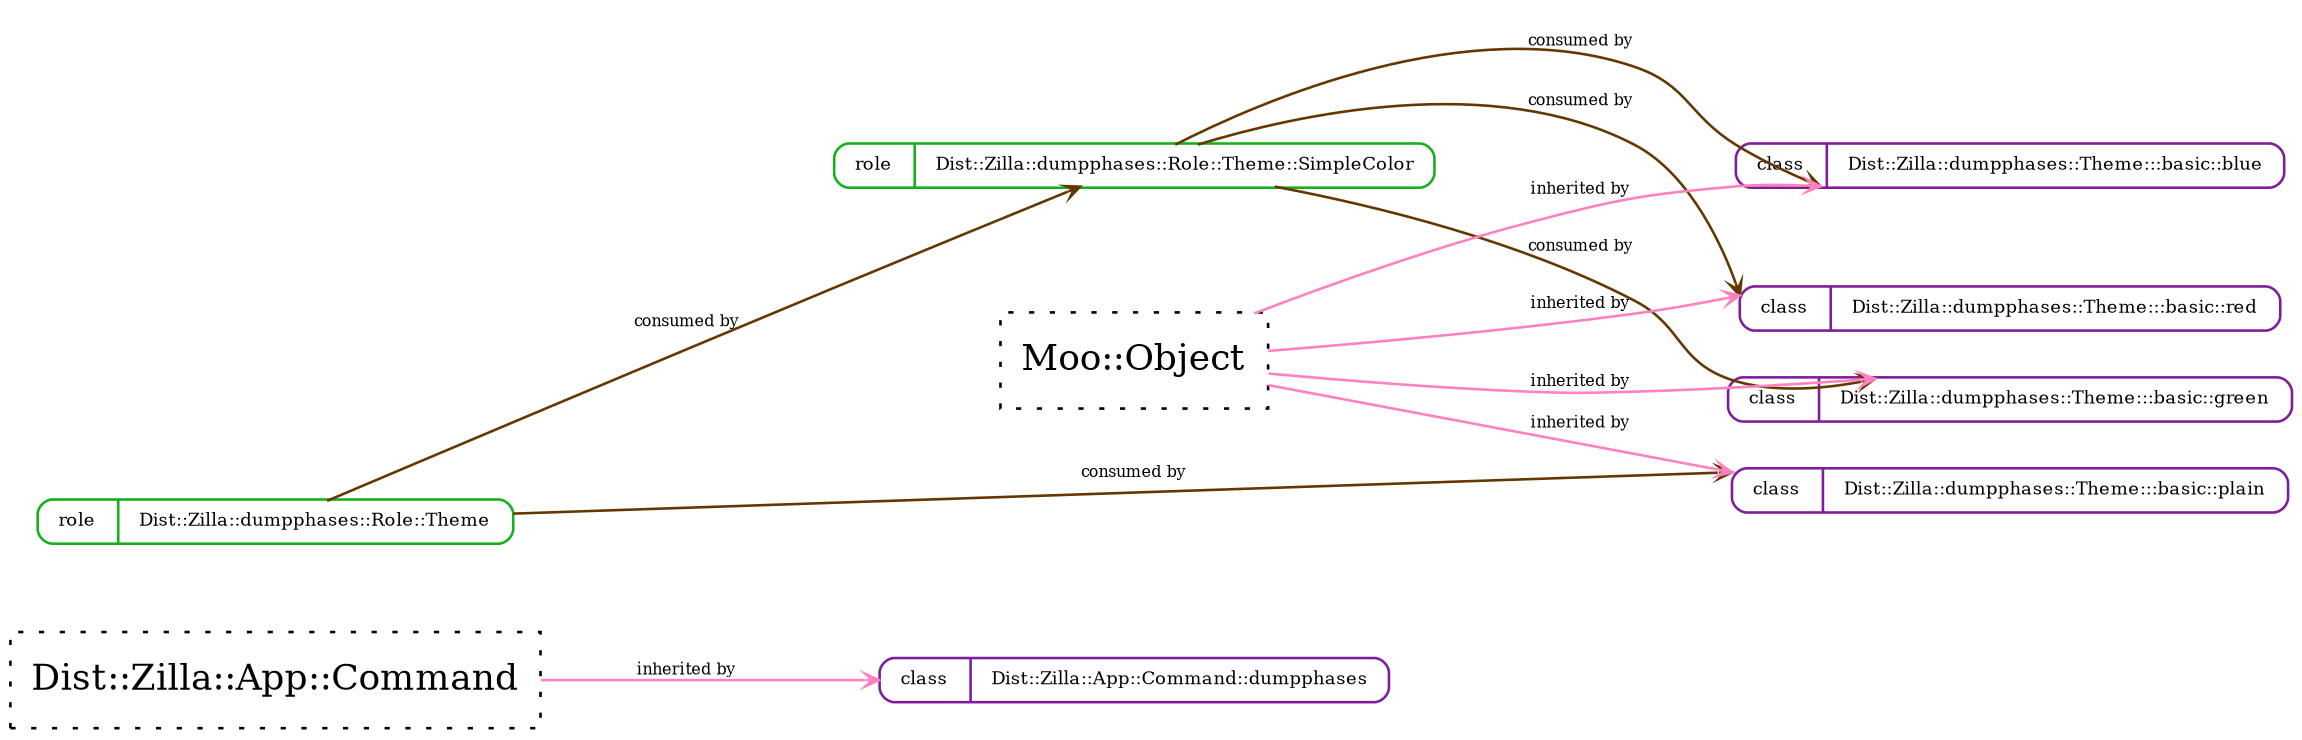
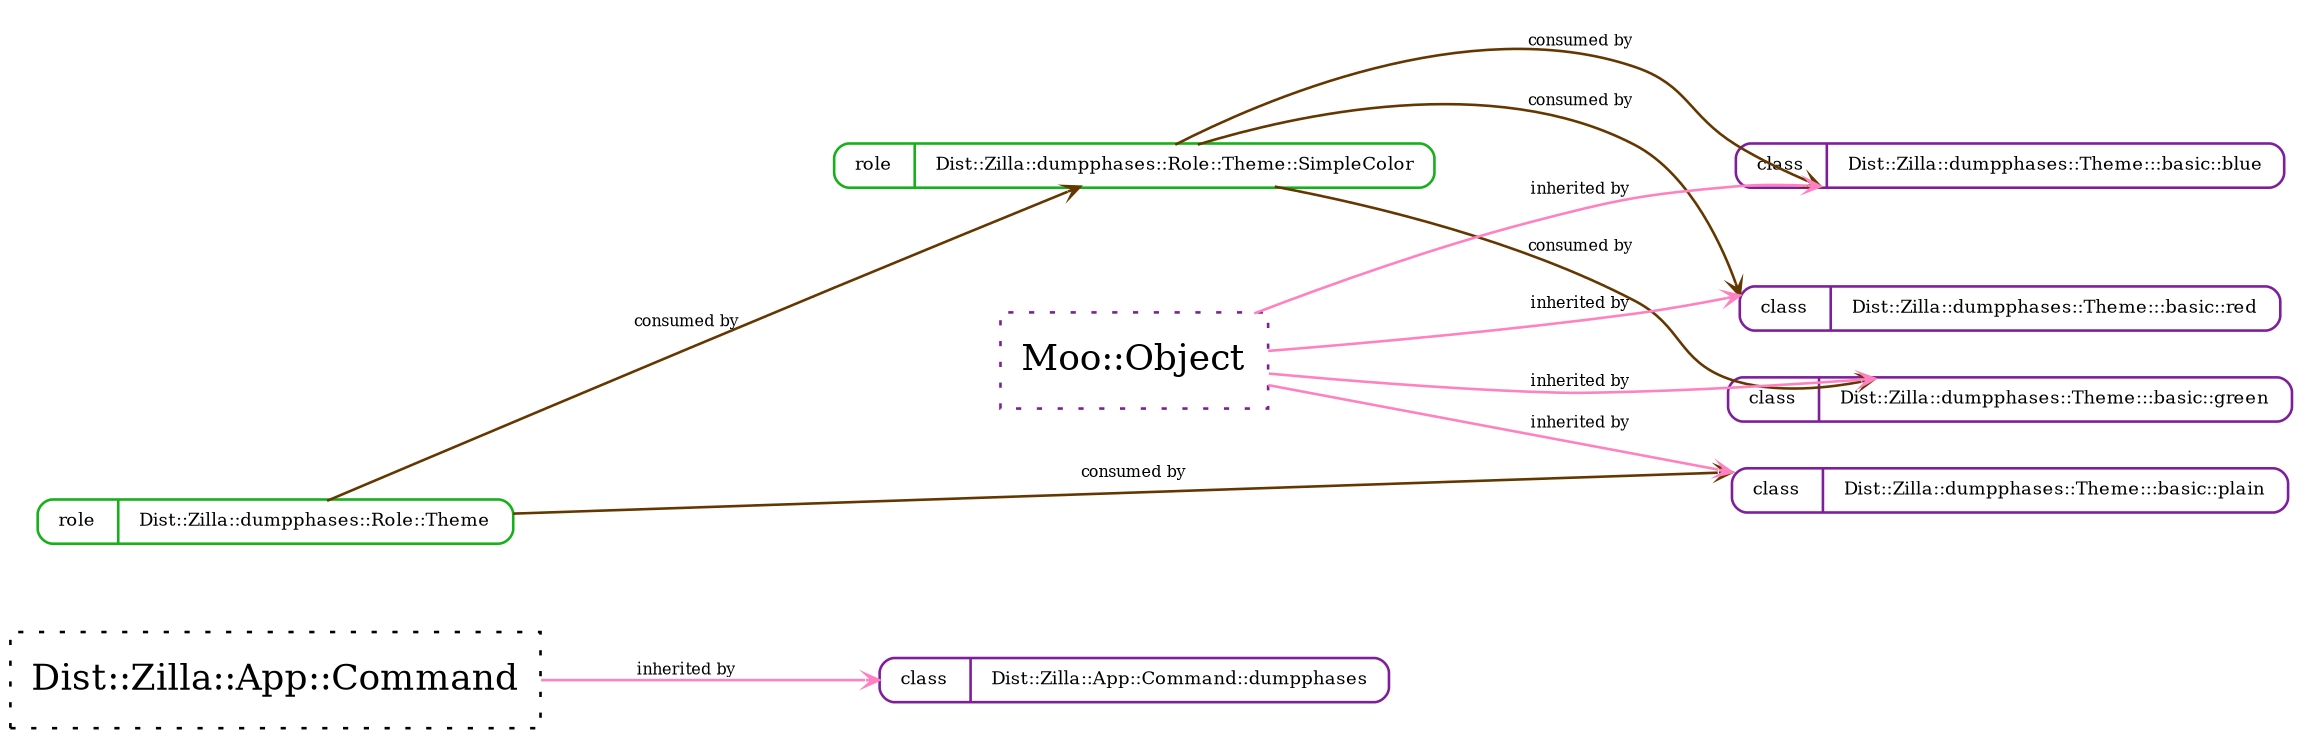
(1134, 360) -> (1134, 360)
